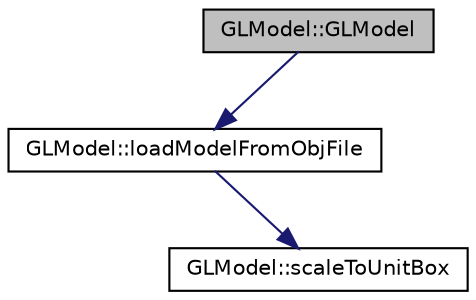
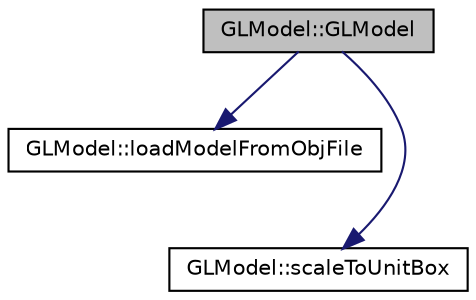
(249, 202) -> (404, 139)
